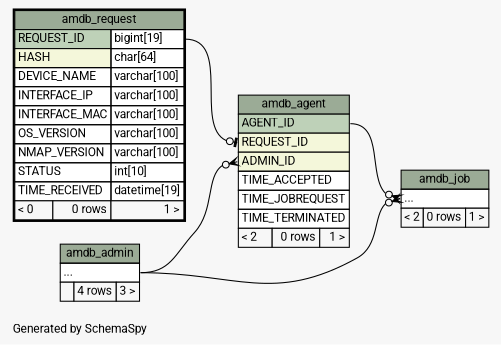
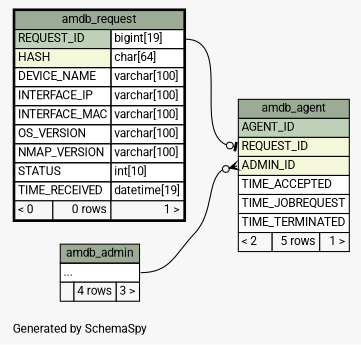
(444, 199) -> none
(299, 237) -> (299, 242)
